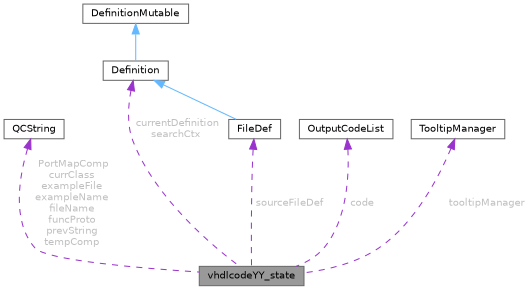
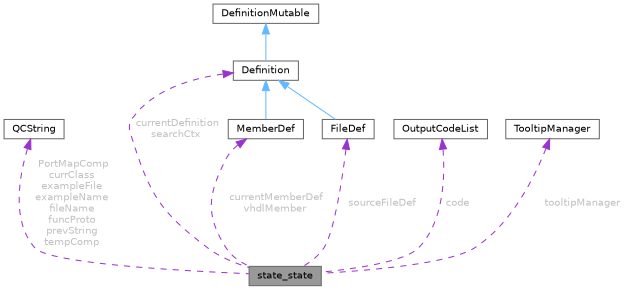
none -> (266, 129)
(252, 276) -> (285, 276)
